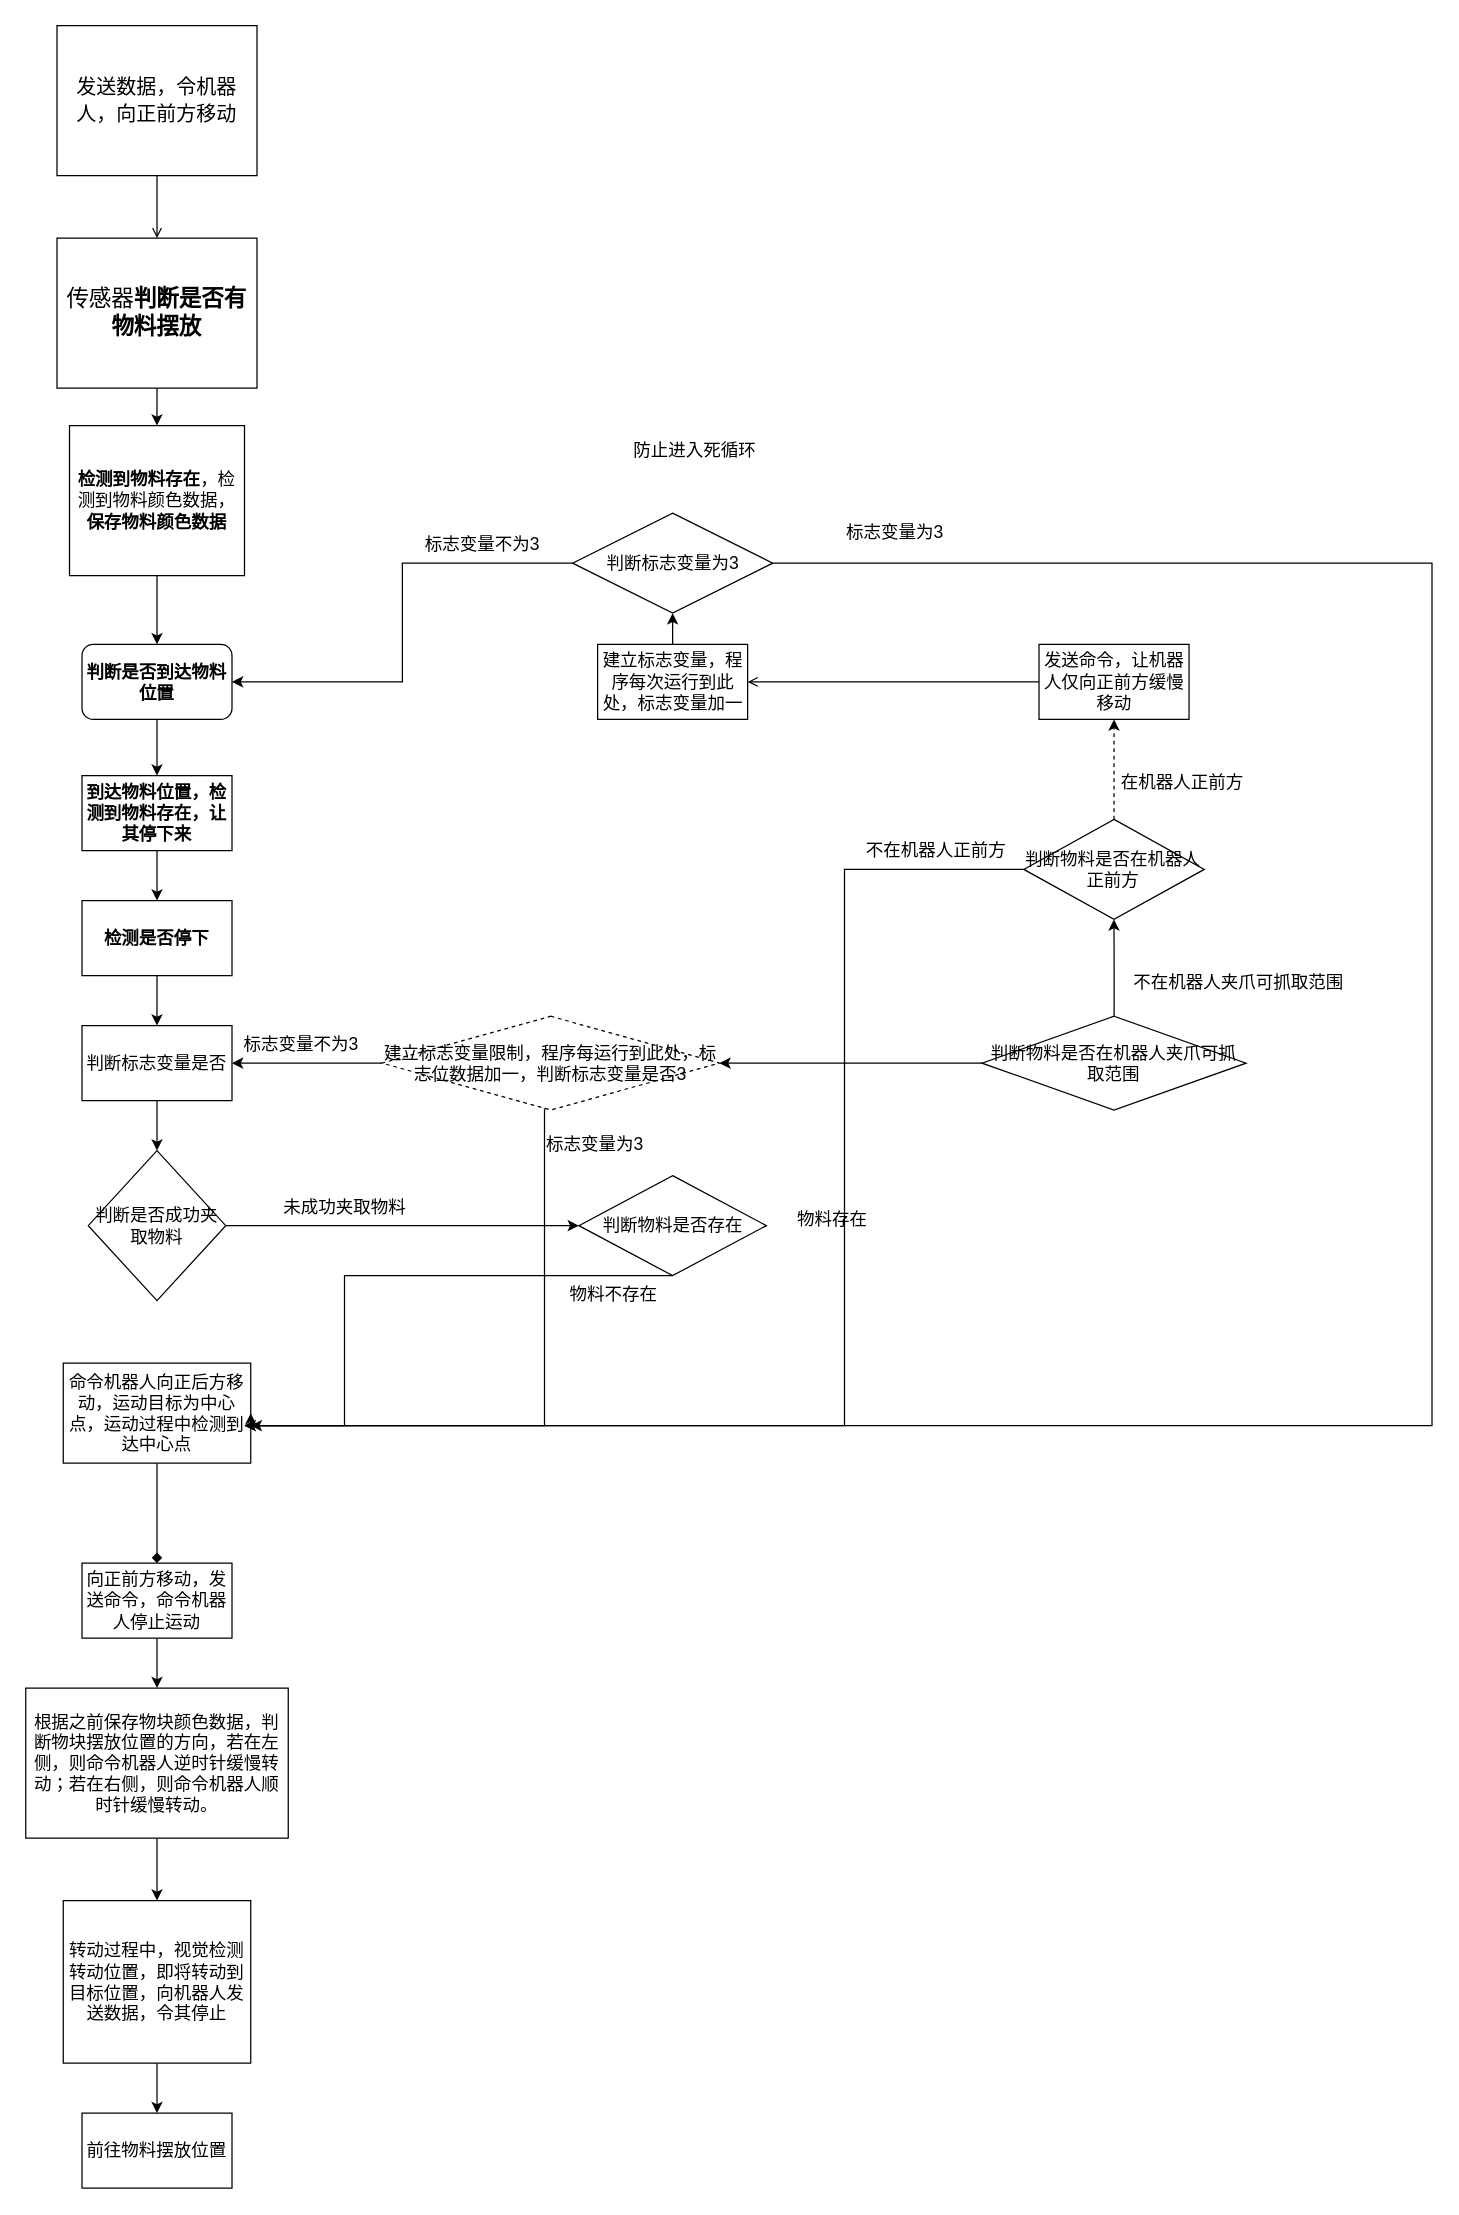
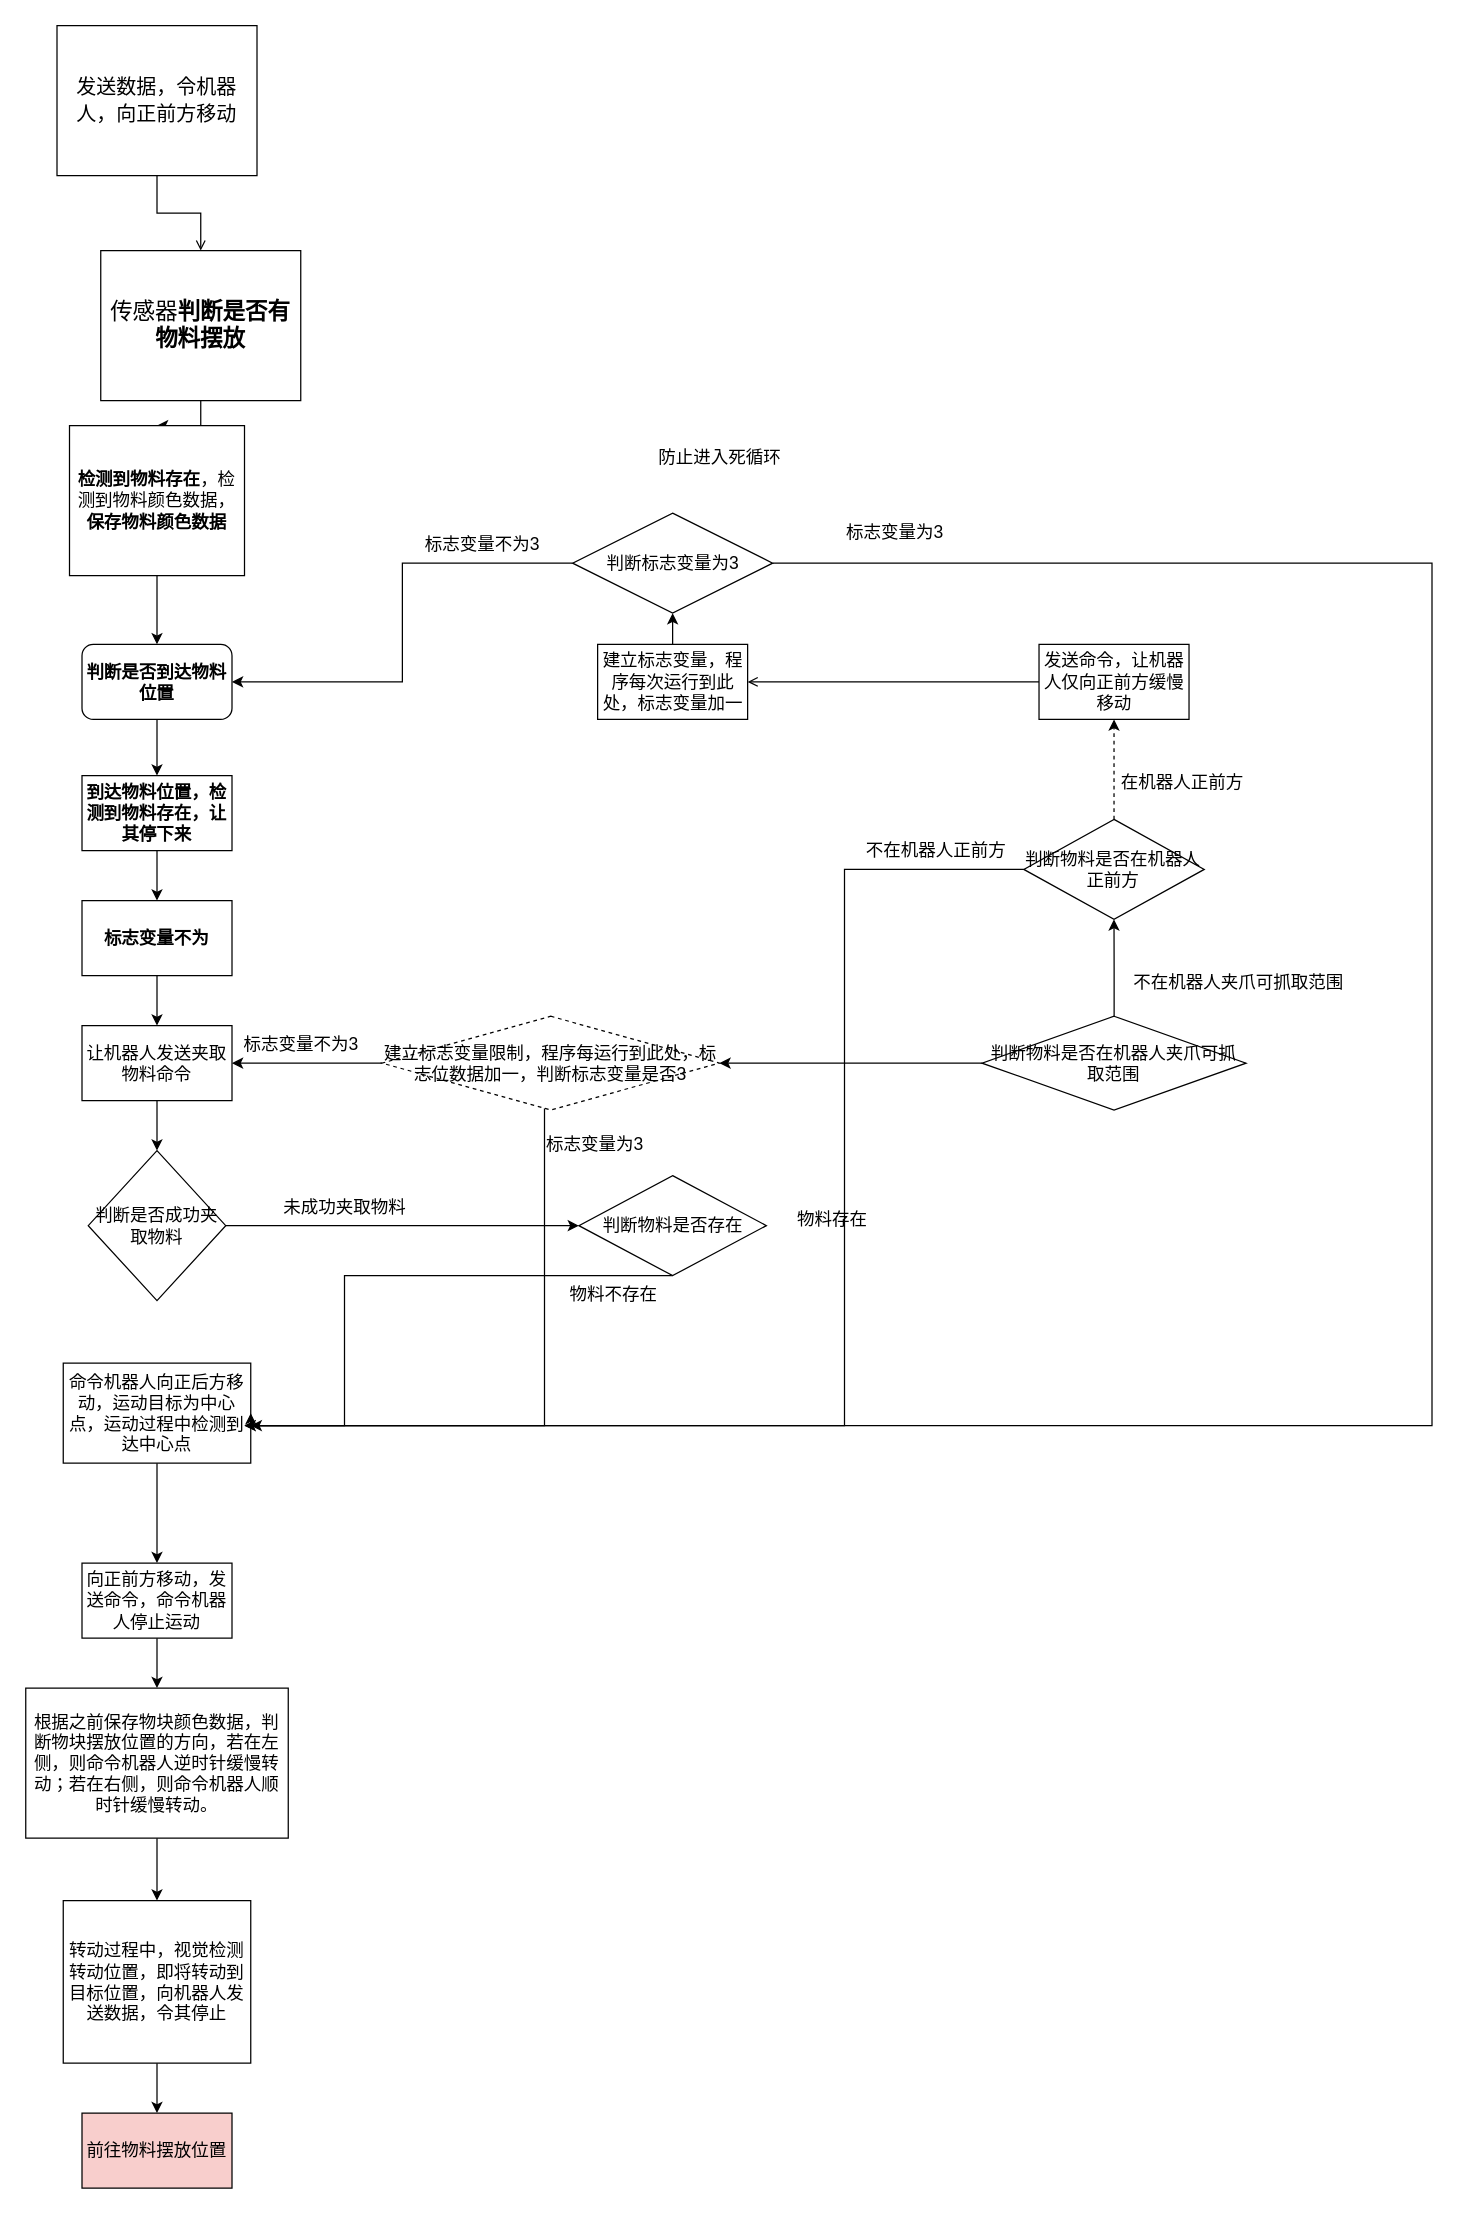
(157, 313) -> (201, 326)
(694, 451) -> (719, 457)
(157, 938) -> (157, 938)
(157, 1063) -> (157, 1063)
(157, 1552) -> (157, 1553)
(157, 2151) -> (157, 2151)
